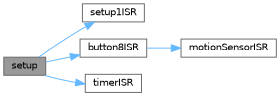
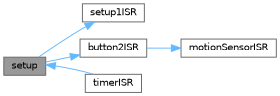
(113, 48) -> (113, 48)
(60, 79) -> (75, 70)
